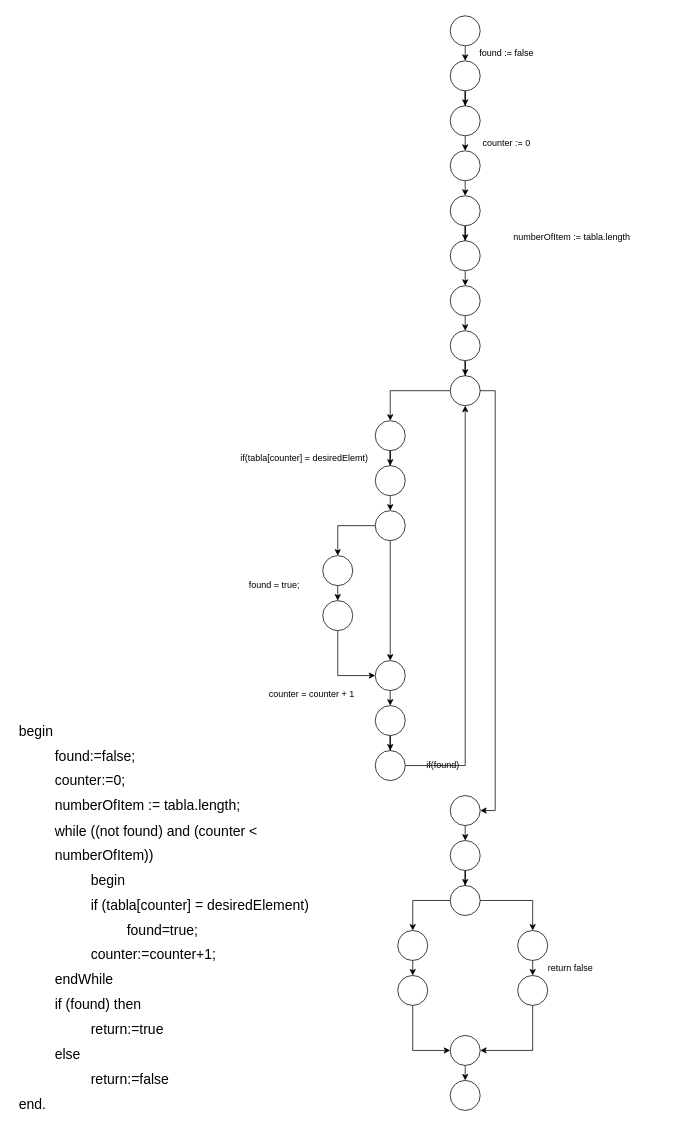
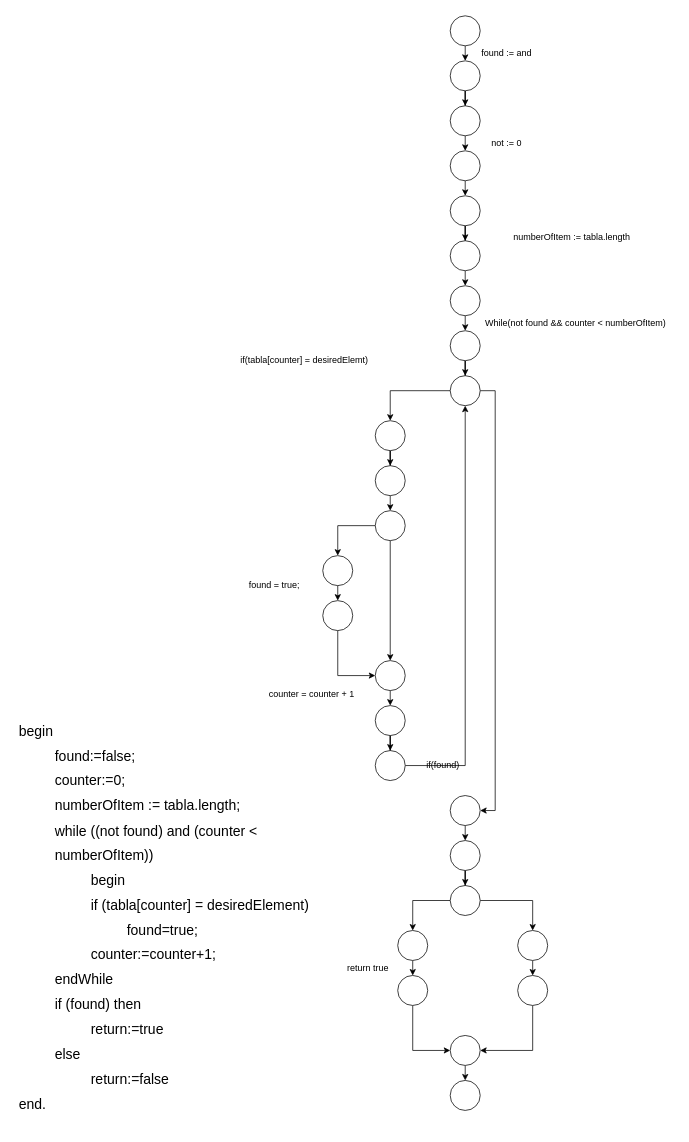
(507, 53) -> (507, 53)
(507, 143) -> (507, 143)
none -> (576, 323)
(304, 458) -> (304, 360)
none -> (368, 968)
(570, 968) -> none
